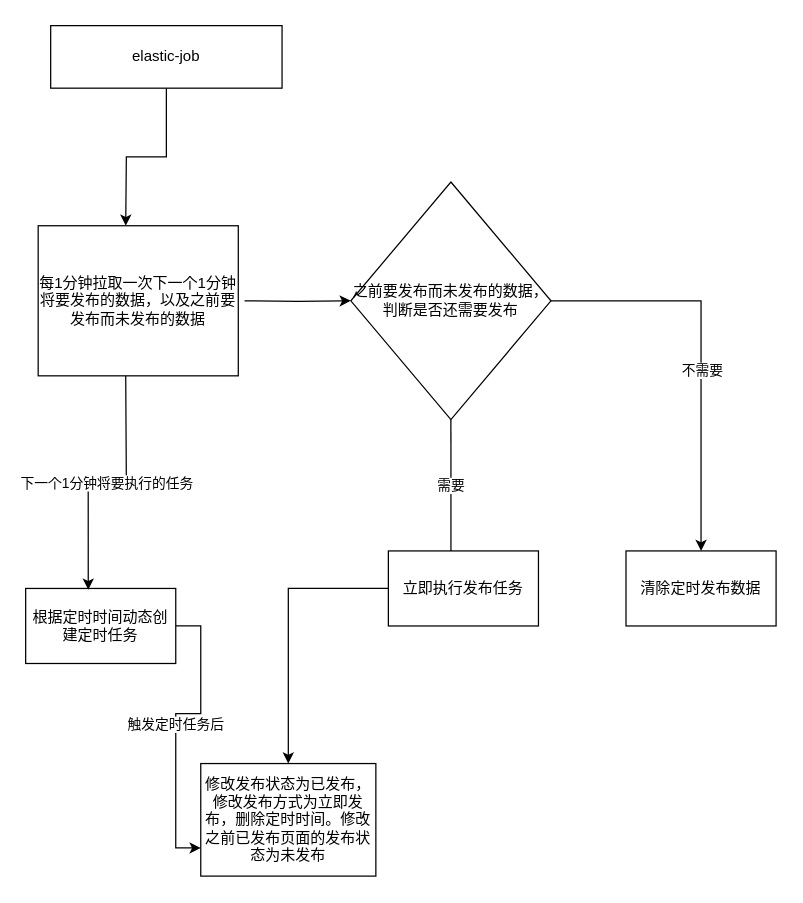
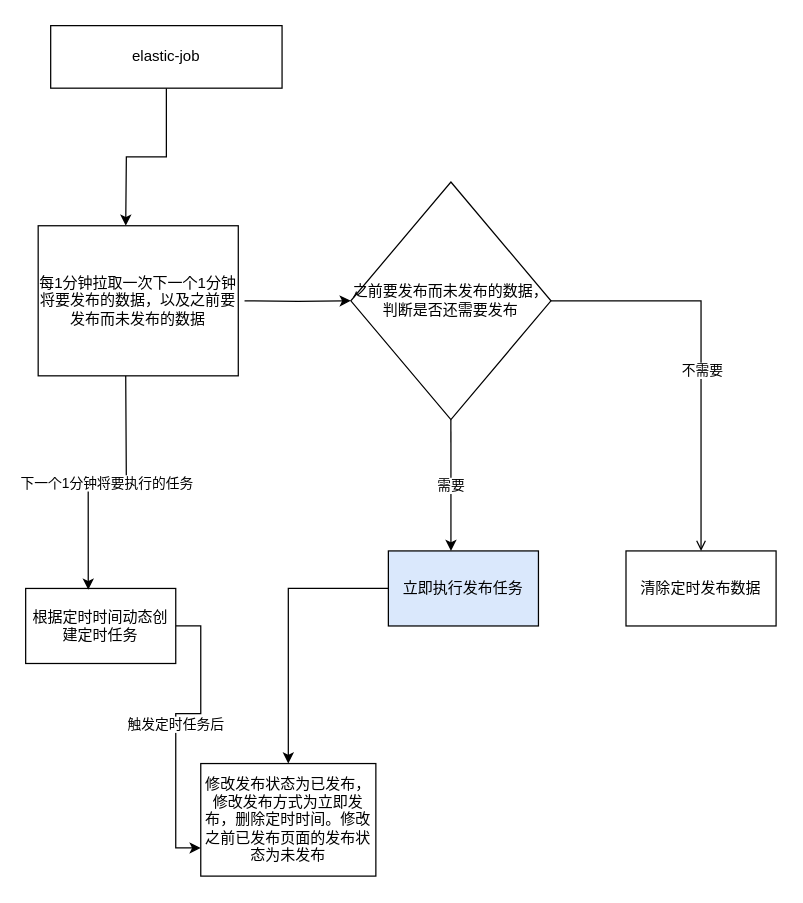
(701, 541) -> (701, 542)
(451, 544) -> (451, 541)
(463, 588) -> (463, 588)
